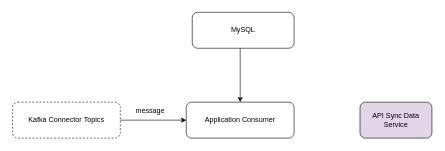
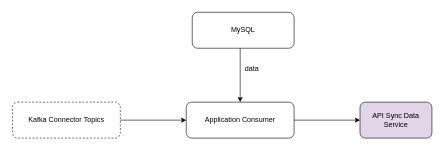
none -> (252, 69)
(150, 111) -> none
none -> (354, 120)
